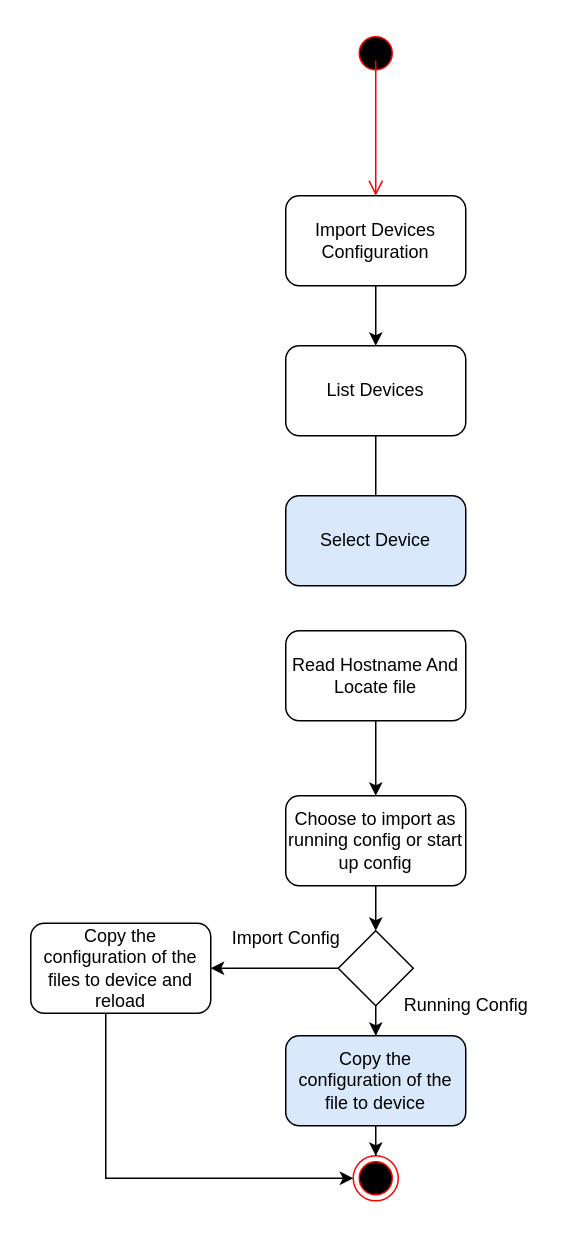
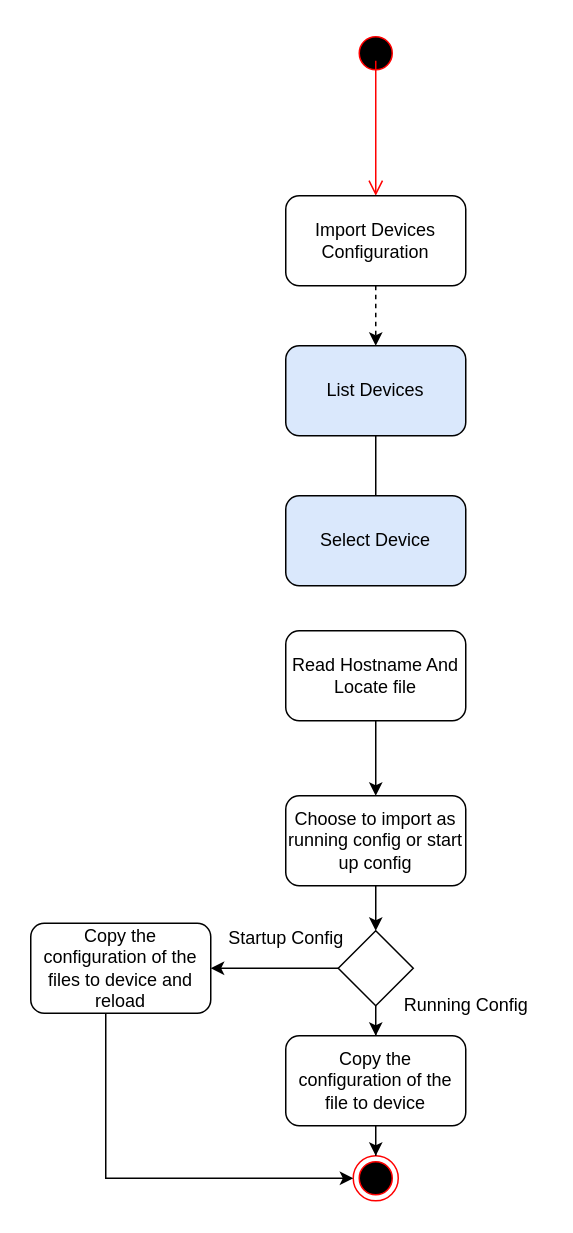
(376, 310) -> (376, 310)
(376, 391) -> (376, 391)
(287, 938) -> (287, 938)
(376, 1081) -> (376, 1081)
